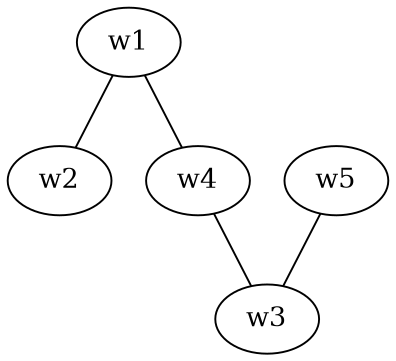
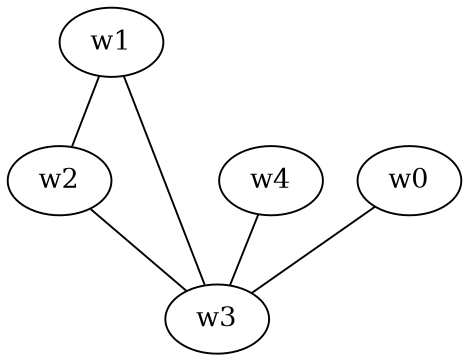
(163, 112) -> (164, 180)
(336, 181) -> (409, 181)
none -> (139, 250)
